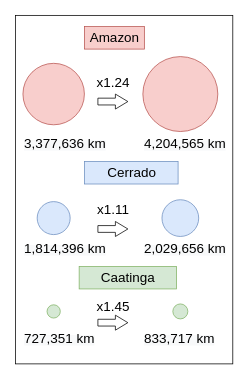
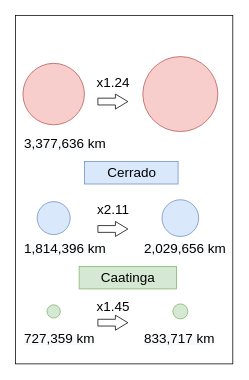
(114, 38) -> none
(188, 143) -> none
(113, 210) -> (113, 210)
(47, 337) -> (47, 337)
